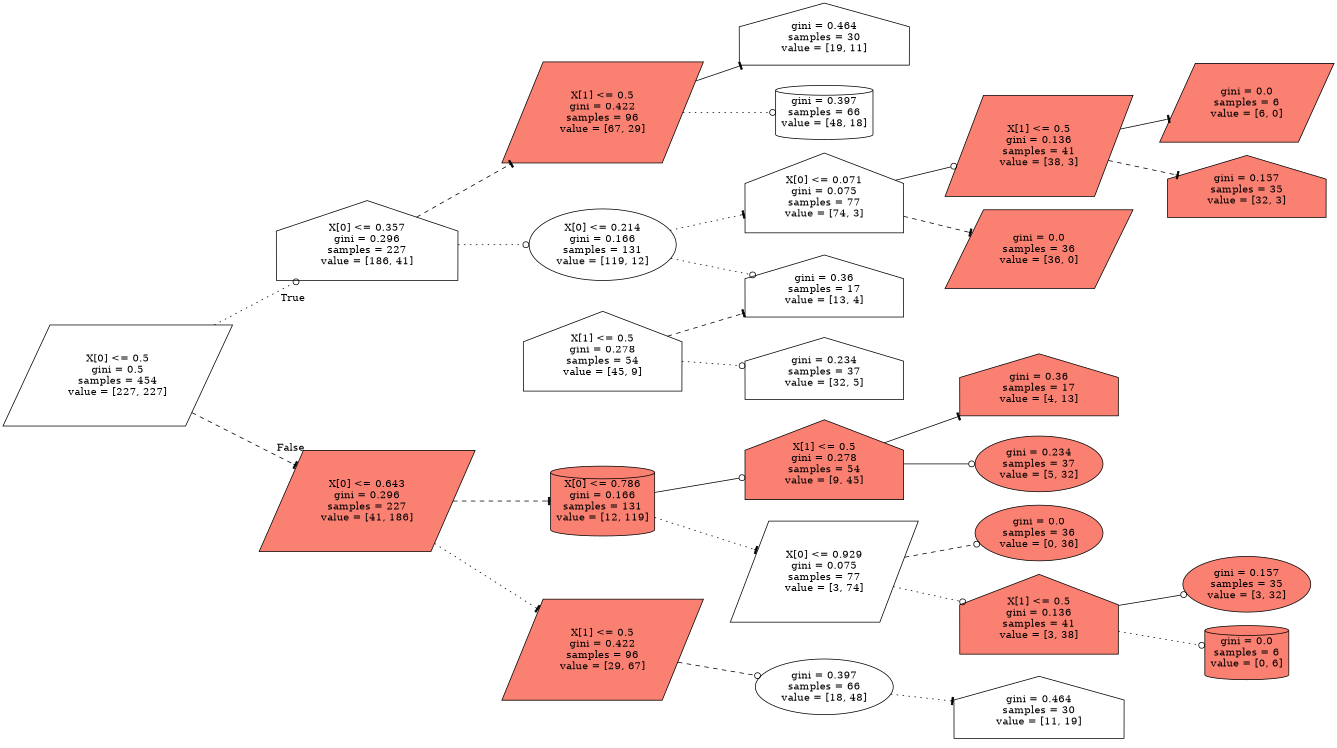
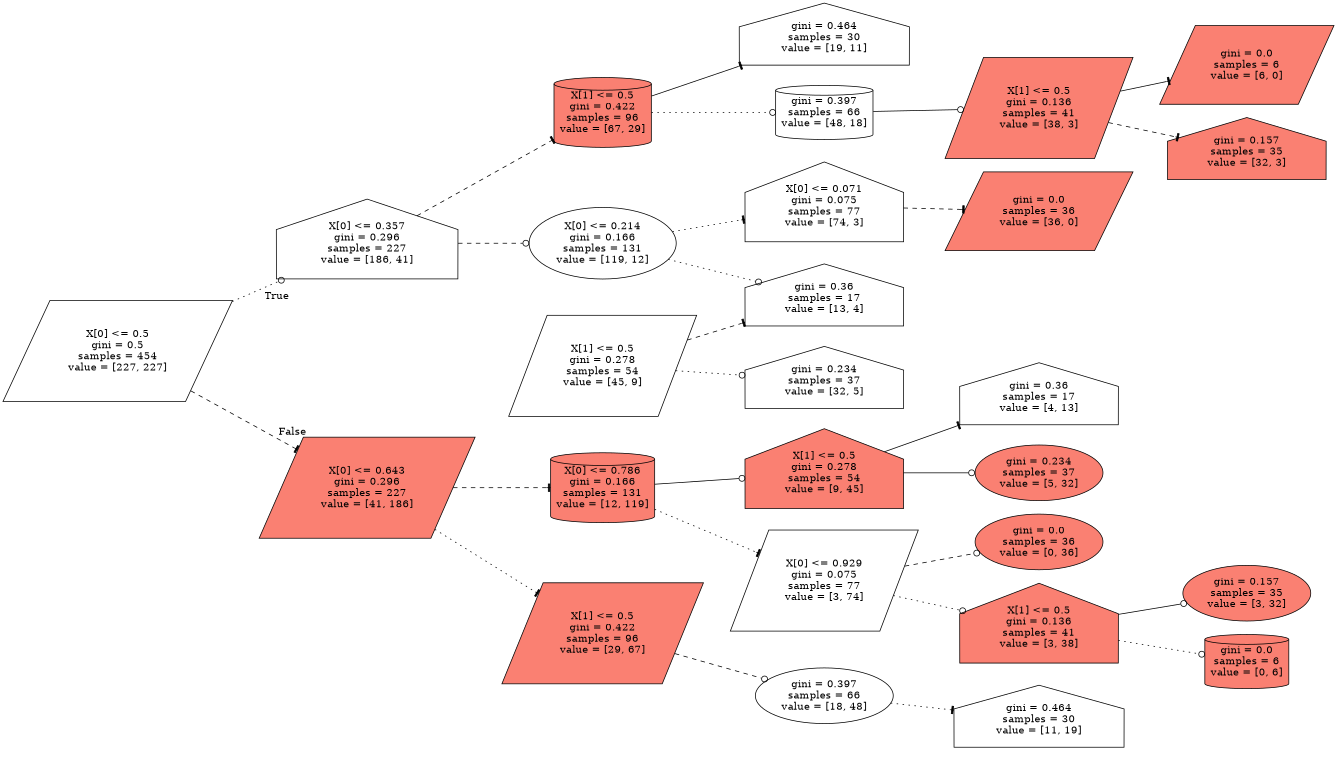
(603, 112) -> (603, 112)
(923, 174) -> (915, 111)
(490, 245) -> (490, 243)
(603, 355) -> (603, 366)
(1039, 388) -> (1039, 397)
